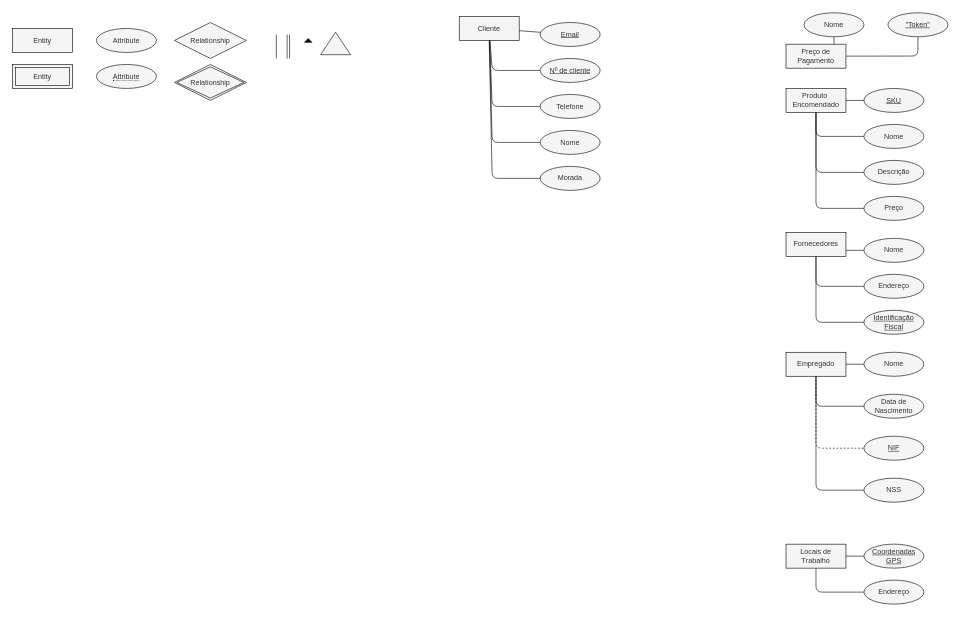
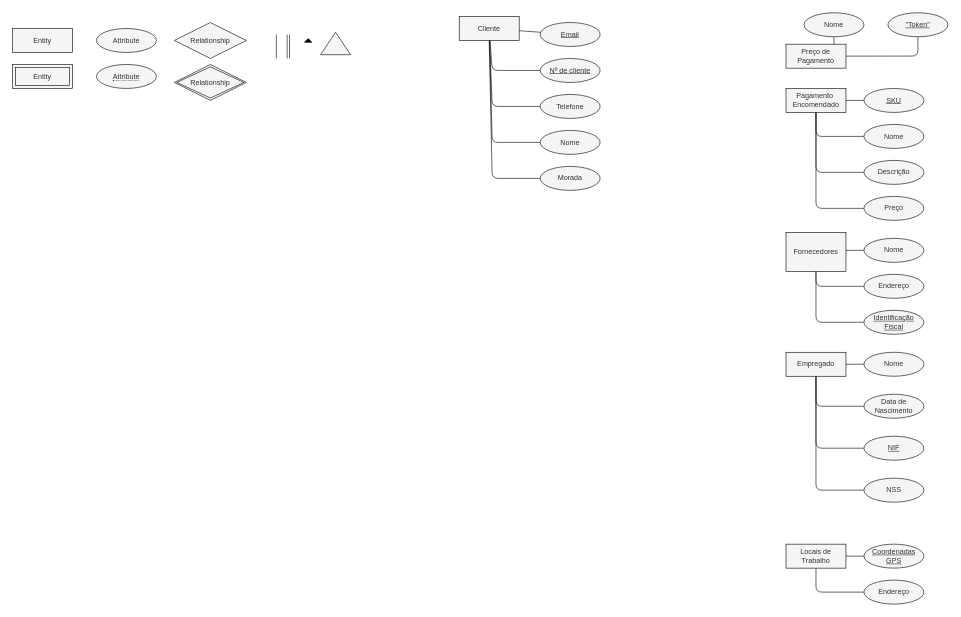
(816, 101) -> (816, 101)
(816, 245) -> (816, 252)
(840, 449) -> (840, 449)
